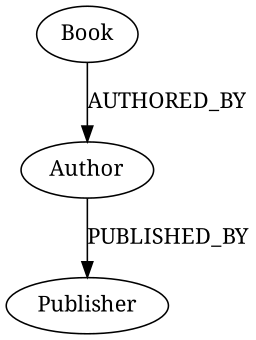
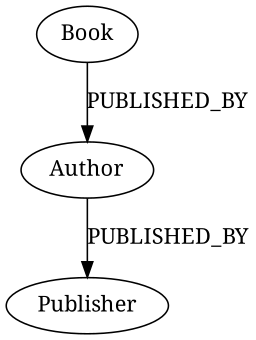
(168, 102) -> (168, 102)
